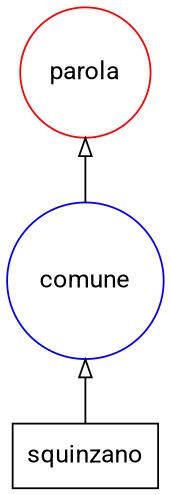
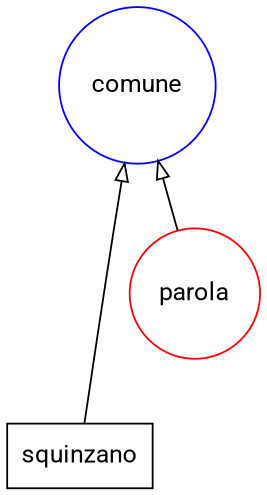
(85, 179) -> (170, 204)
